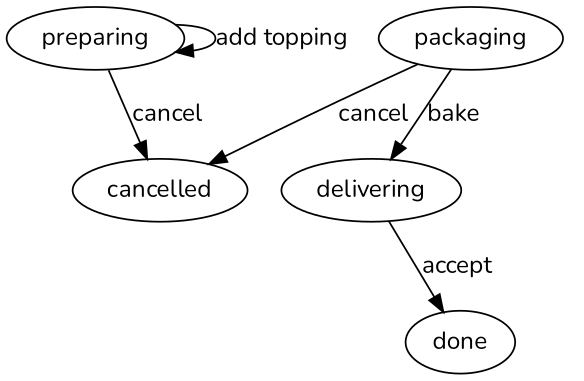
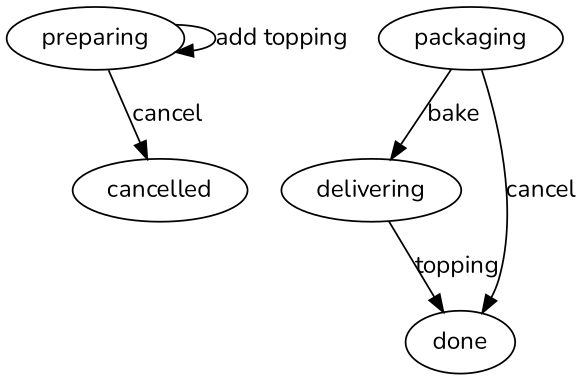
(321, 109) -> (506, 183)
(458, 266) -> (458, 266)
